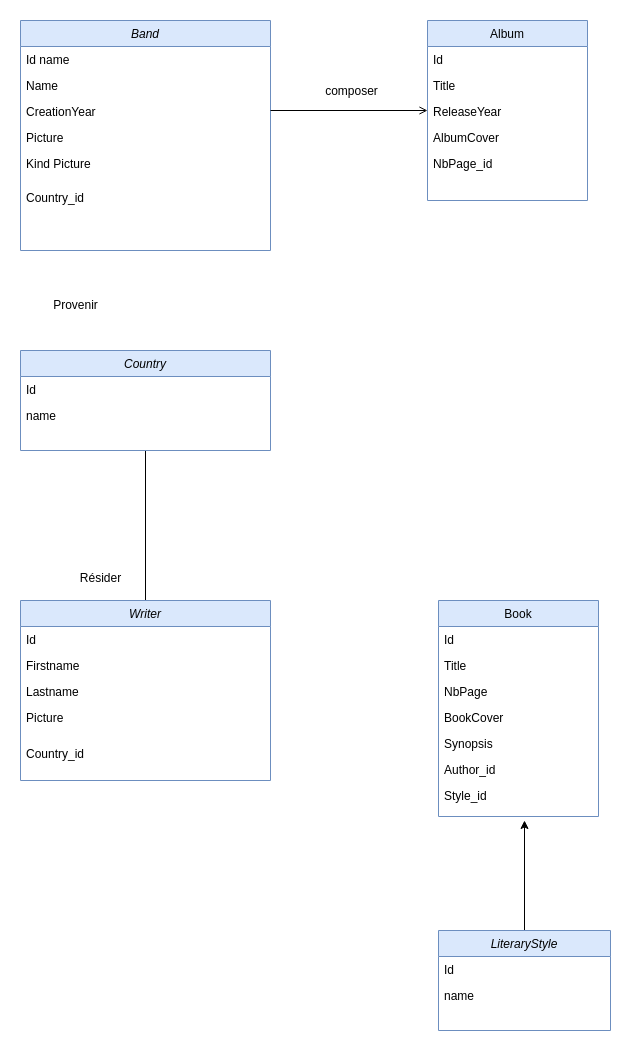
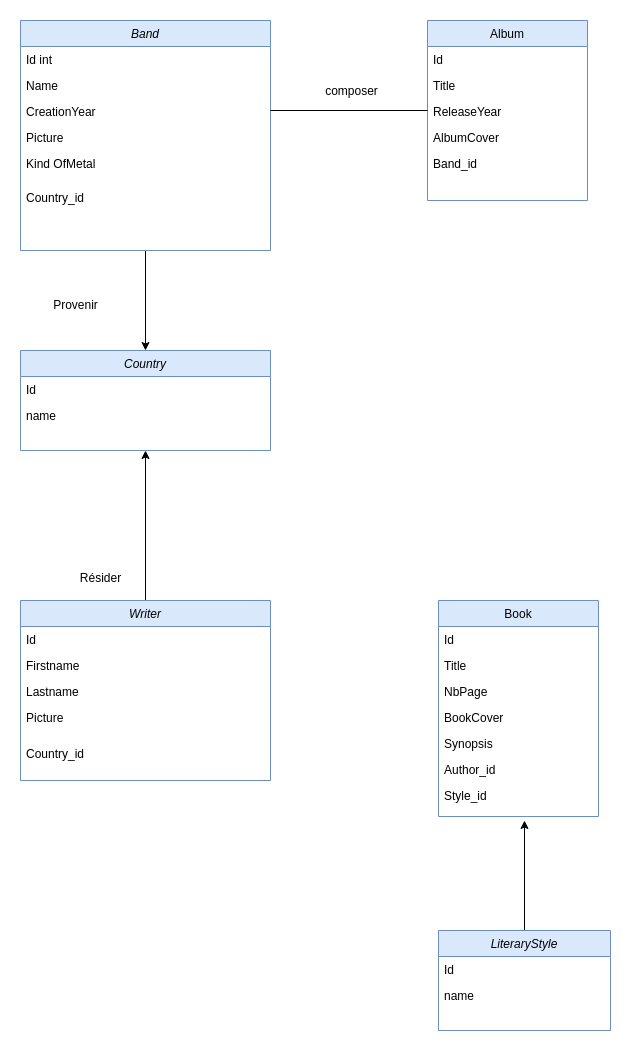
(48, 60) -> (43, 60)
(422, 111) -> (422, 111)
(62, 164) -> (62, 164)
(462, 164) -> (455, 164)
none -> (146, 298)
(146, 457) -> (146, 459)
